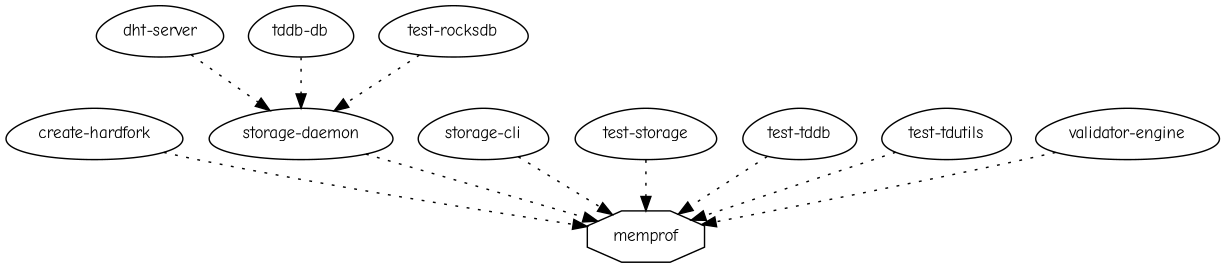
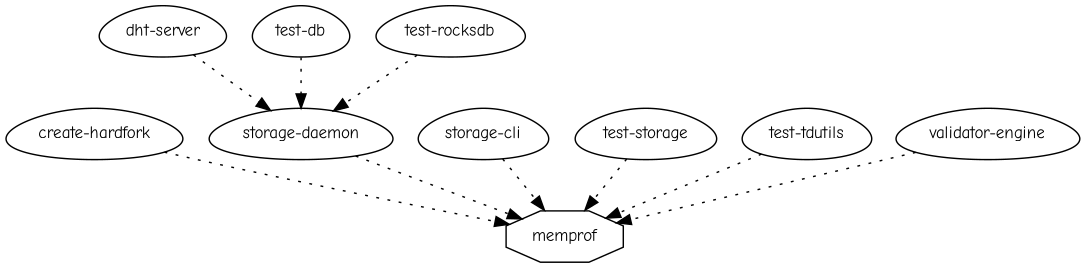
(301, 31) -> (301, 31)
(800, 134) -> none
